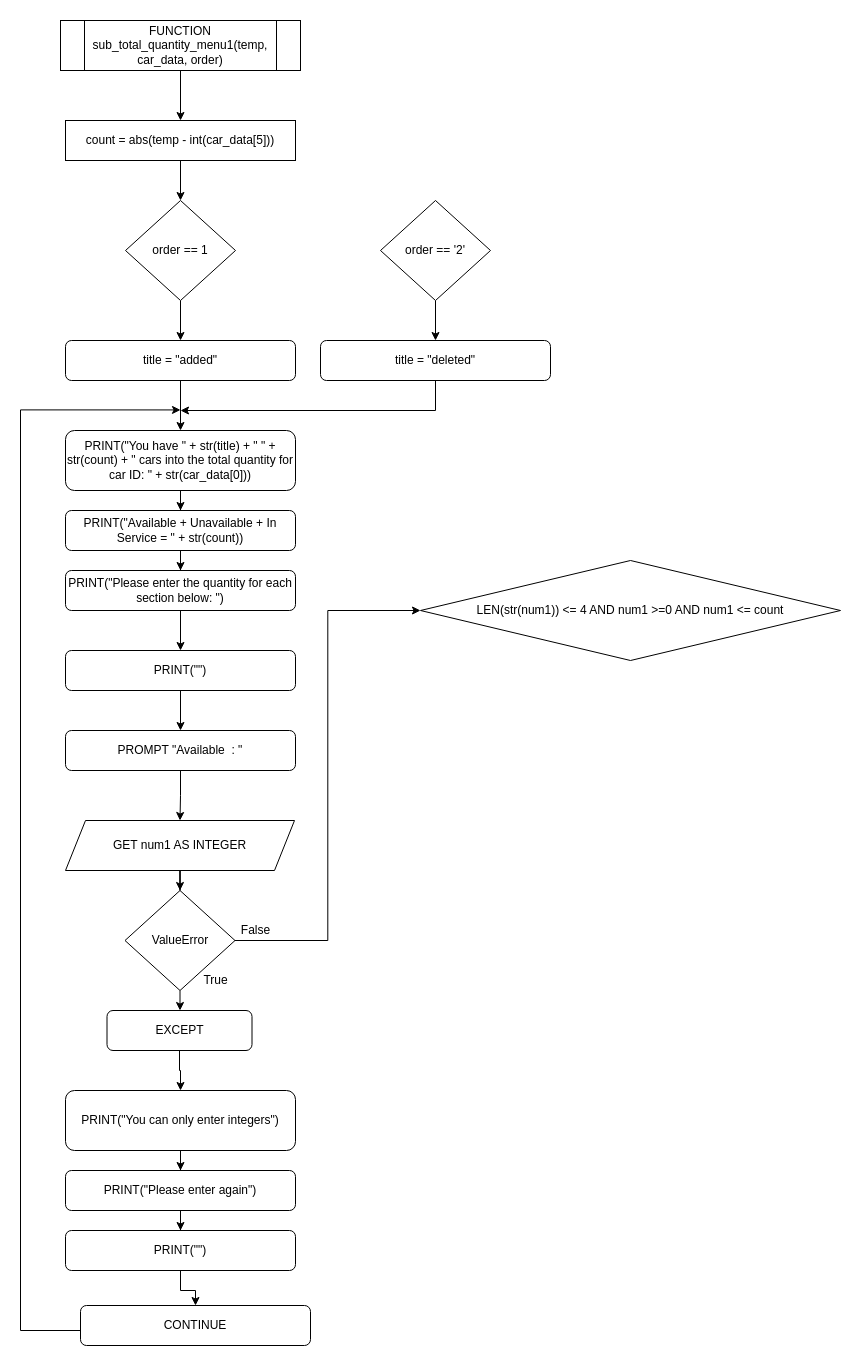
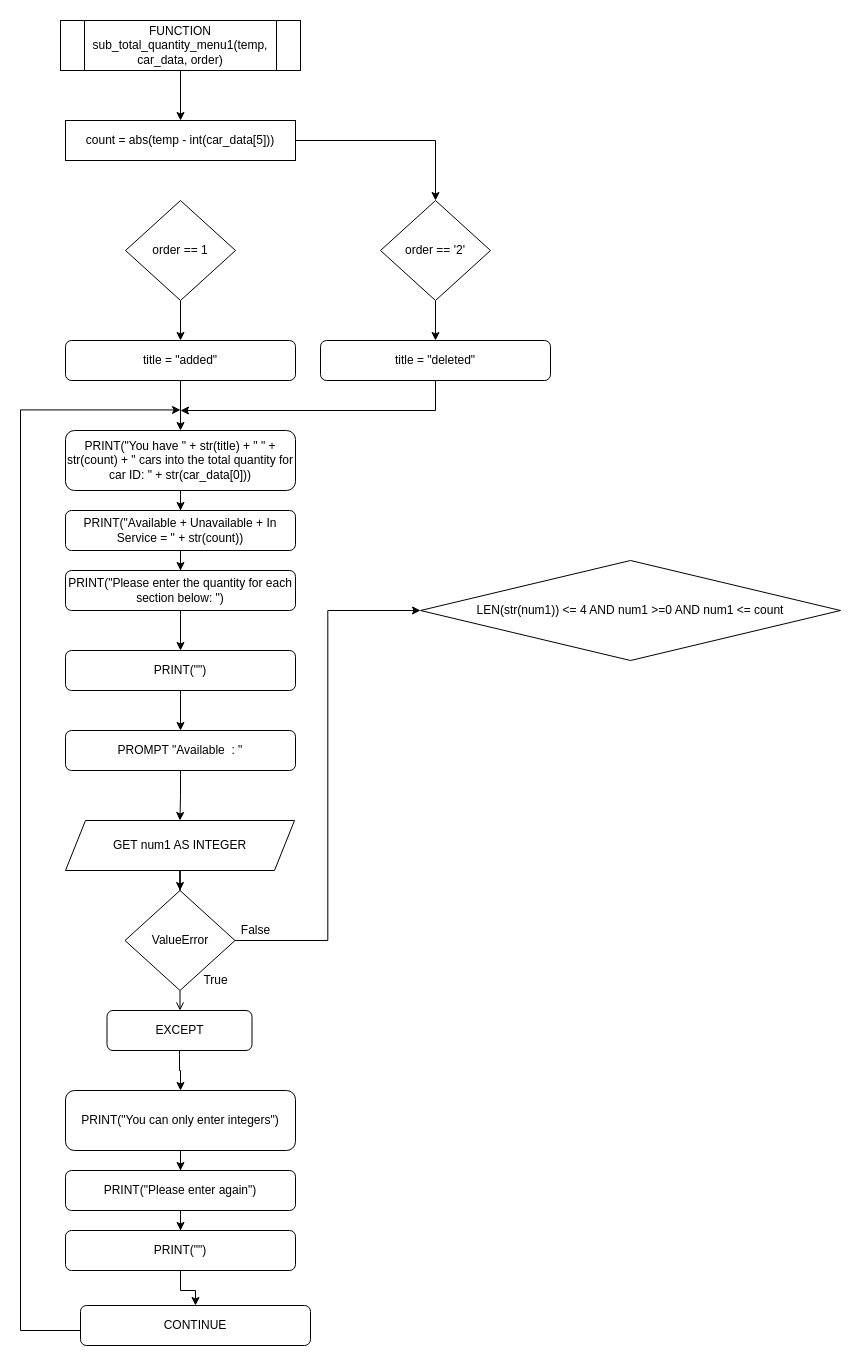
(181, 177) -> (392, 141)
(180, 1002) -> (180, 1003)
